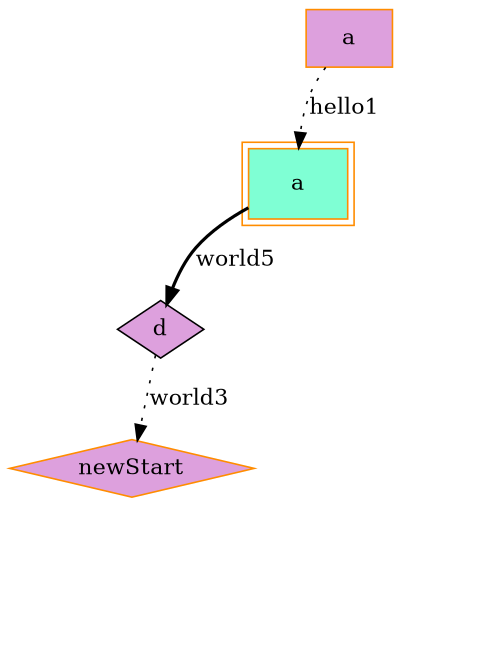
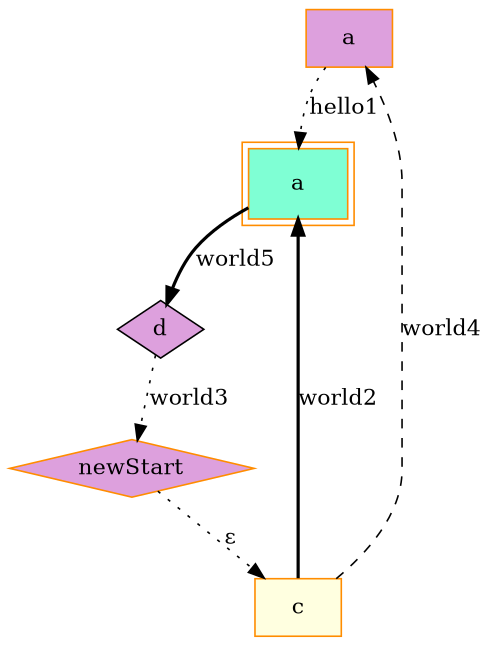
none -> (298, 607)
